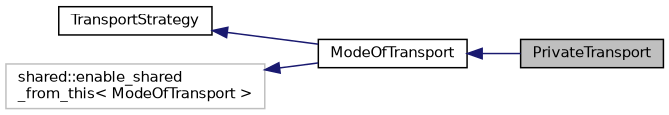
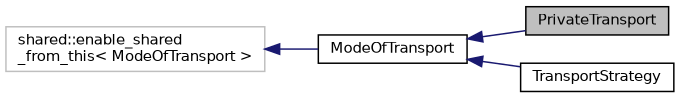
(273, 38) -> (501, 64)
